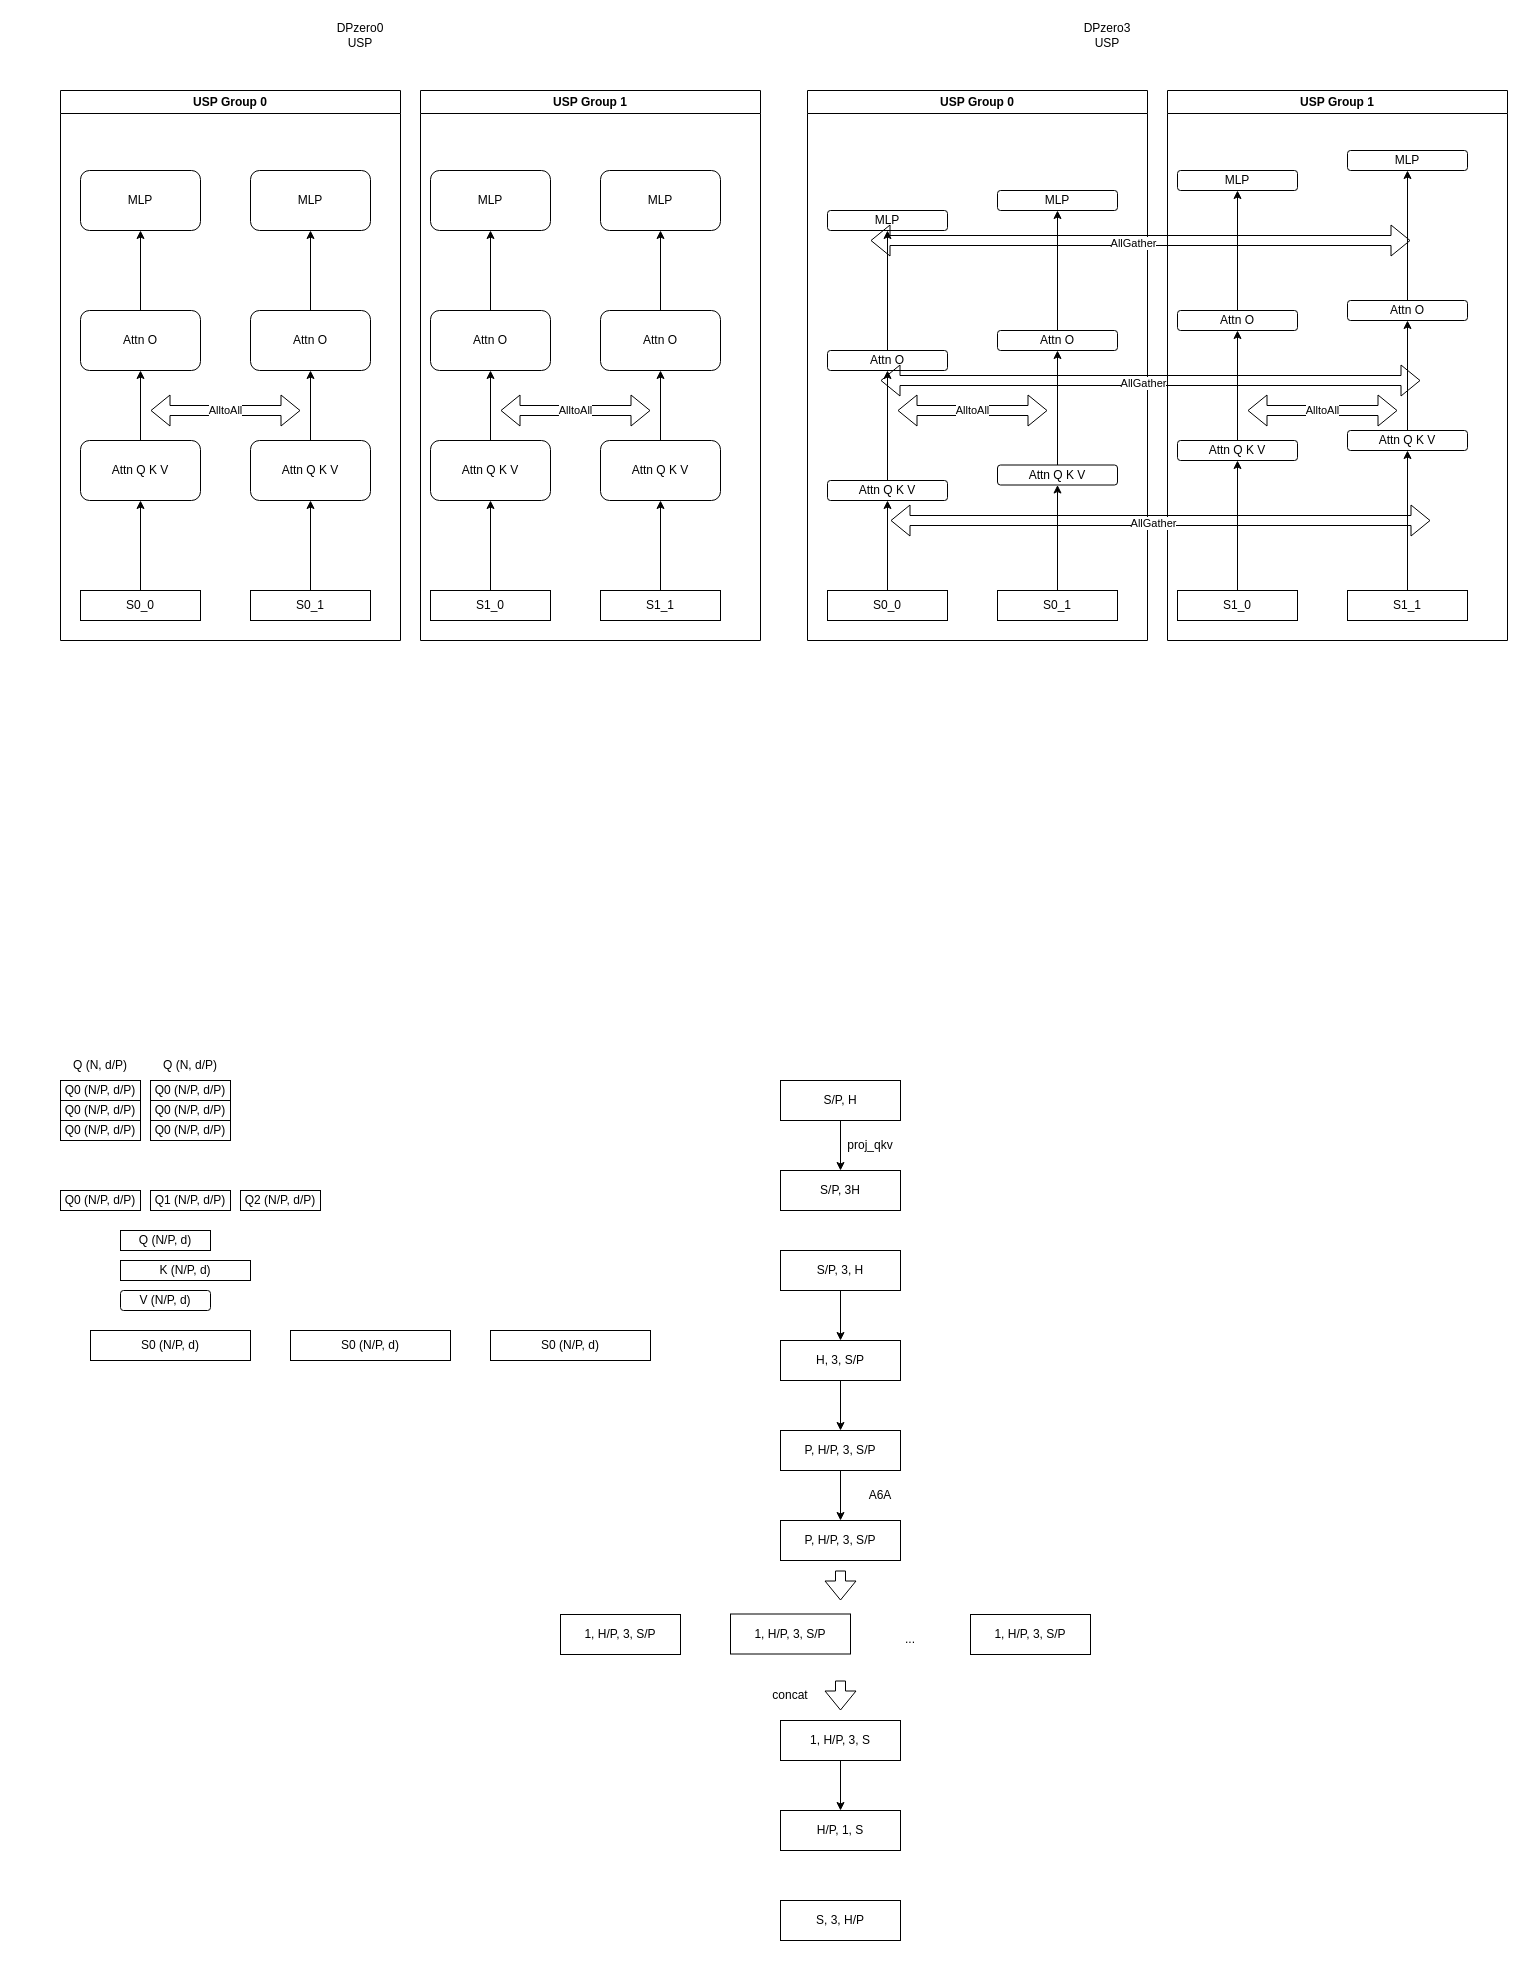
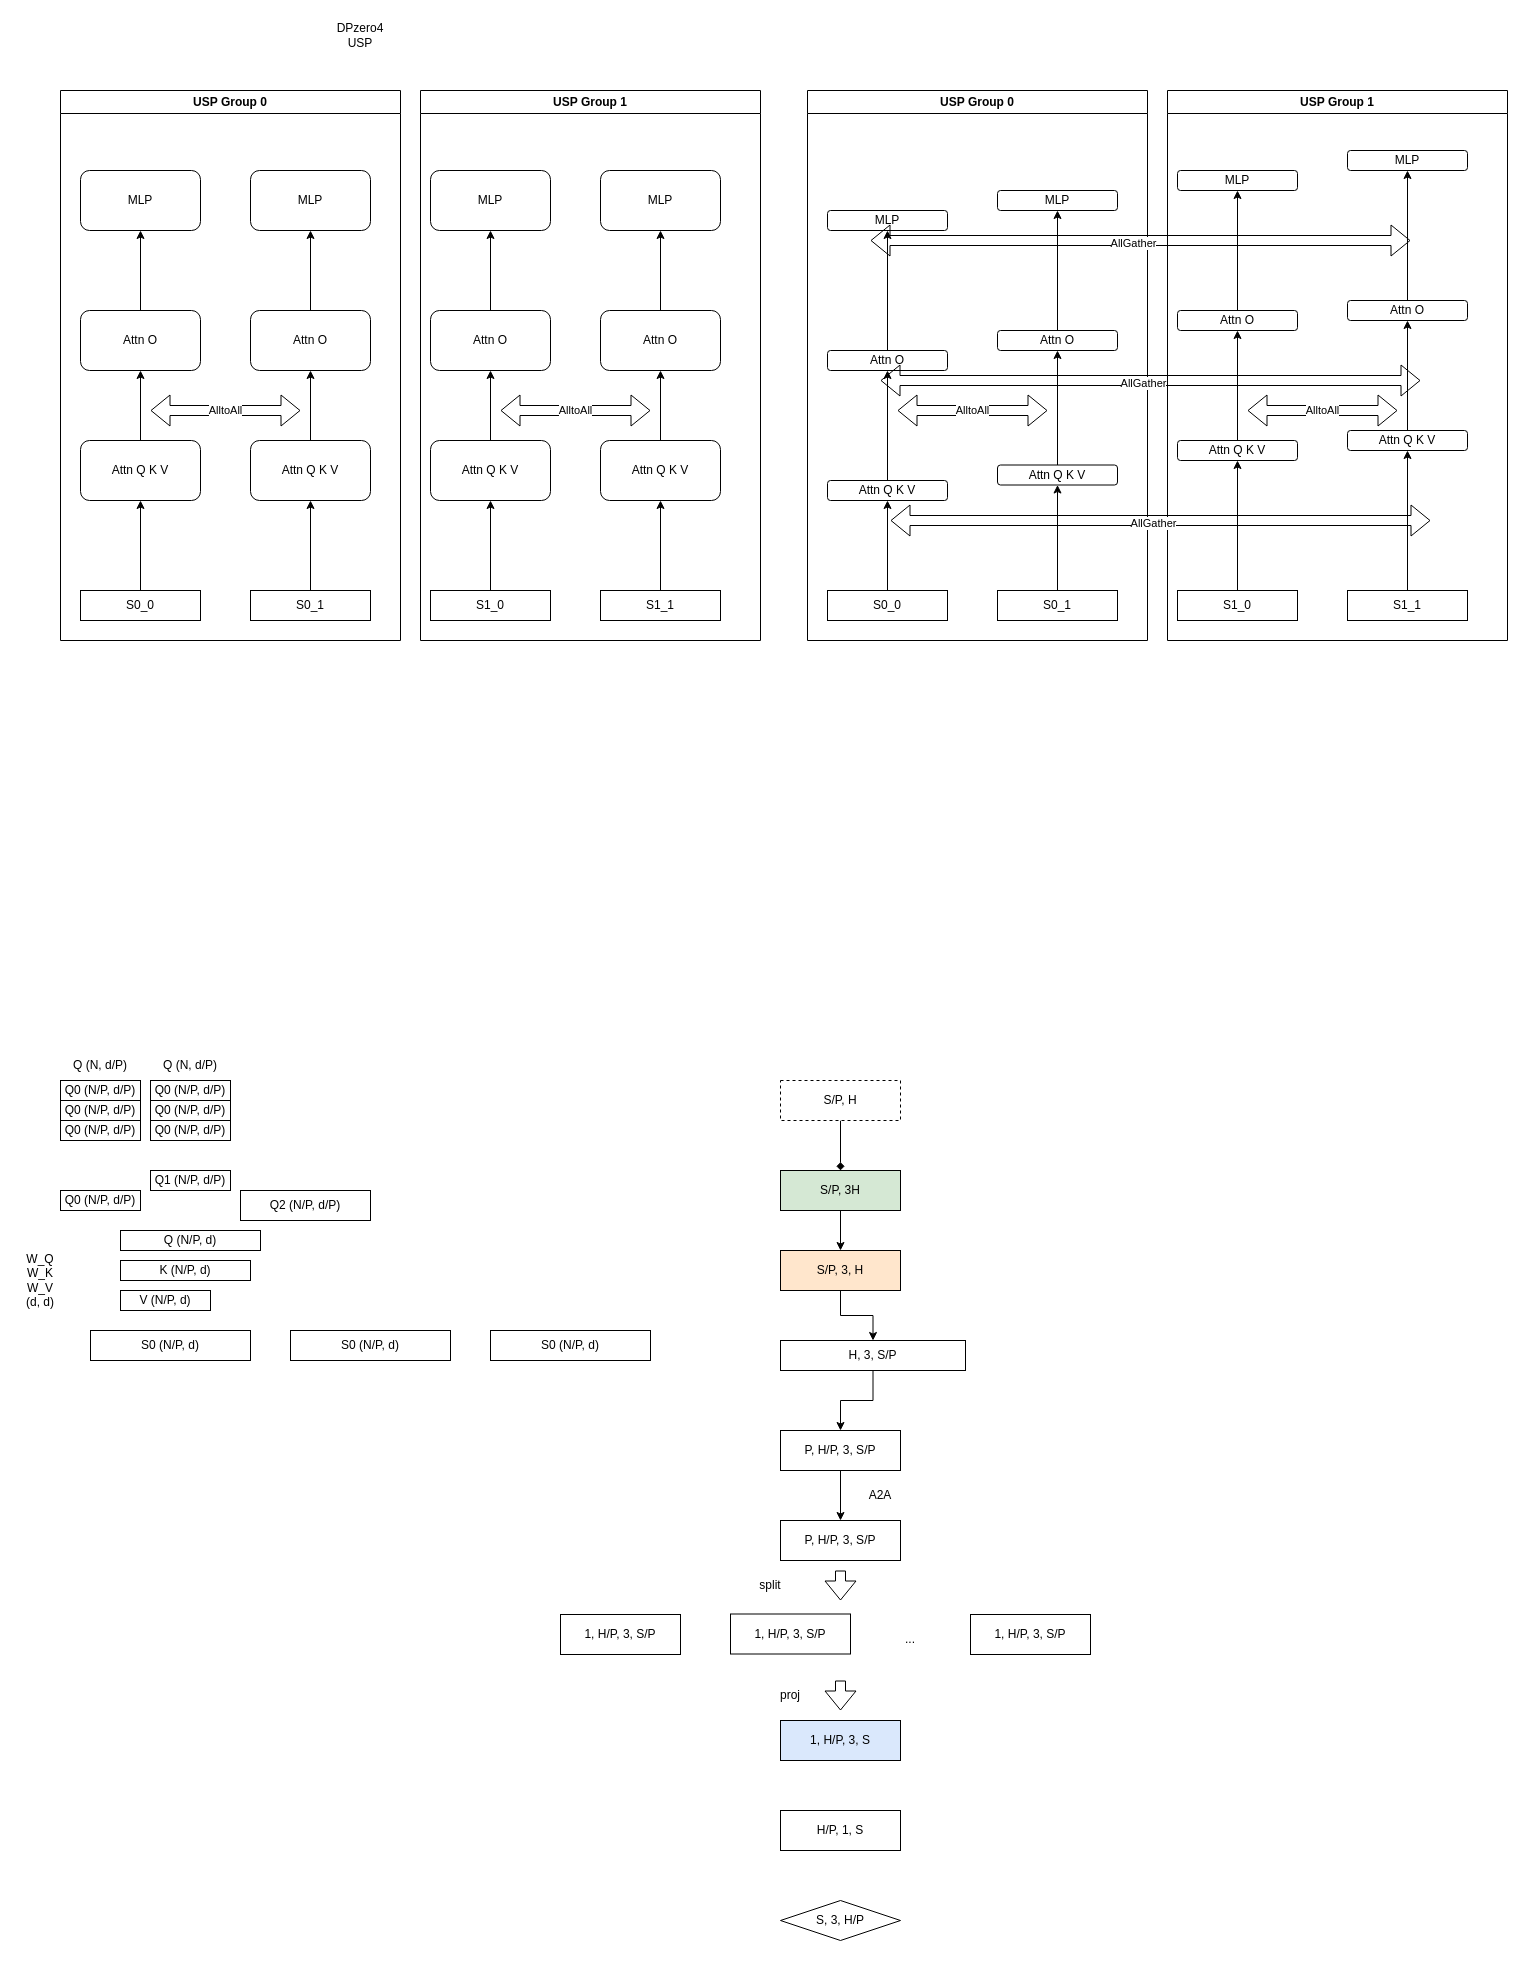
(361, 36) -> (361, 36)
(1108, 36) -> none
(841, 1101) -> (841, 1101)
(871, 1146) -> none
(841, 1162) -> (841, 1162)
(841, 1191) -> (841, 1191)
(191, 1201) -> (191, 1181)
(281, 1201) -> (306, 1206)
none -> (841, 1227)
(166, 1241) -> (191, 1241)
(841, 1271) -> (841, 1271)
none -> (41, 1281)
(166, 1301) -> (166, 1301)
(841, 1361) -> (873, 1356)
(881, 1496) -> (881, 1496)
none -> (771, 1586)
(791, 1696) -> (791, 1696)
(841, 1741) -> (841, 1741)
(841, 1782) -> none
(841, 1921) -> (841, 1921)
